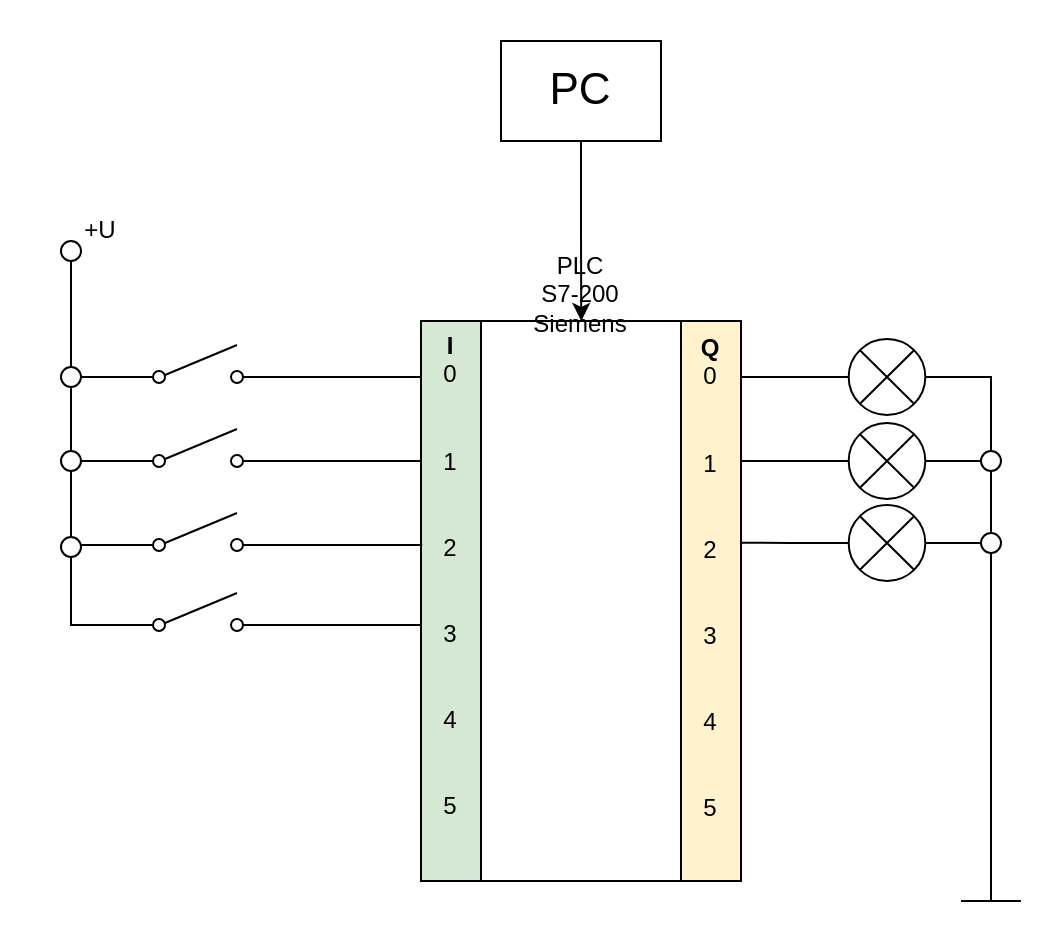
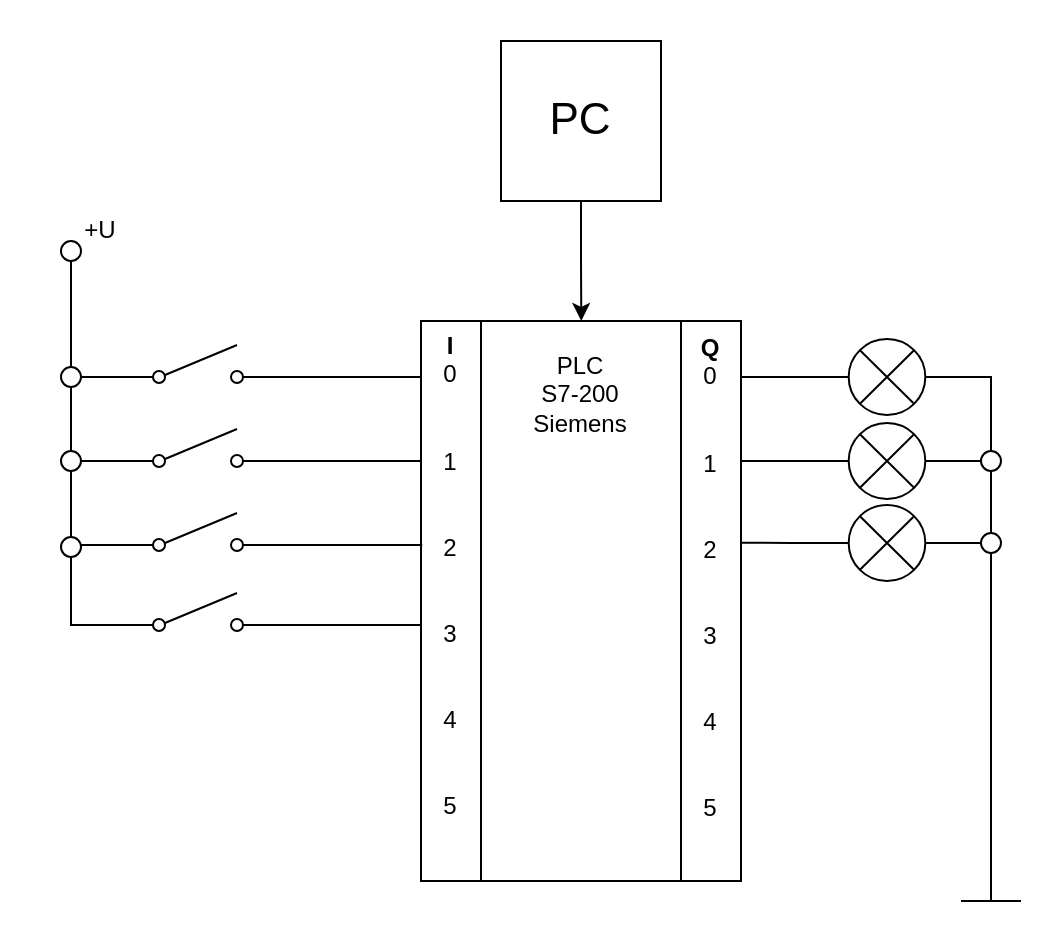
(581, 91) -> (581, 121)
(581, 295) -> (581, 395)
(451, 601) -> (451, 601)
(711, 601) -> (711, 601)
